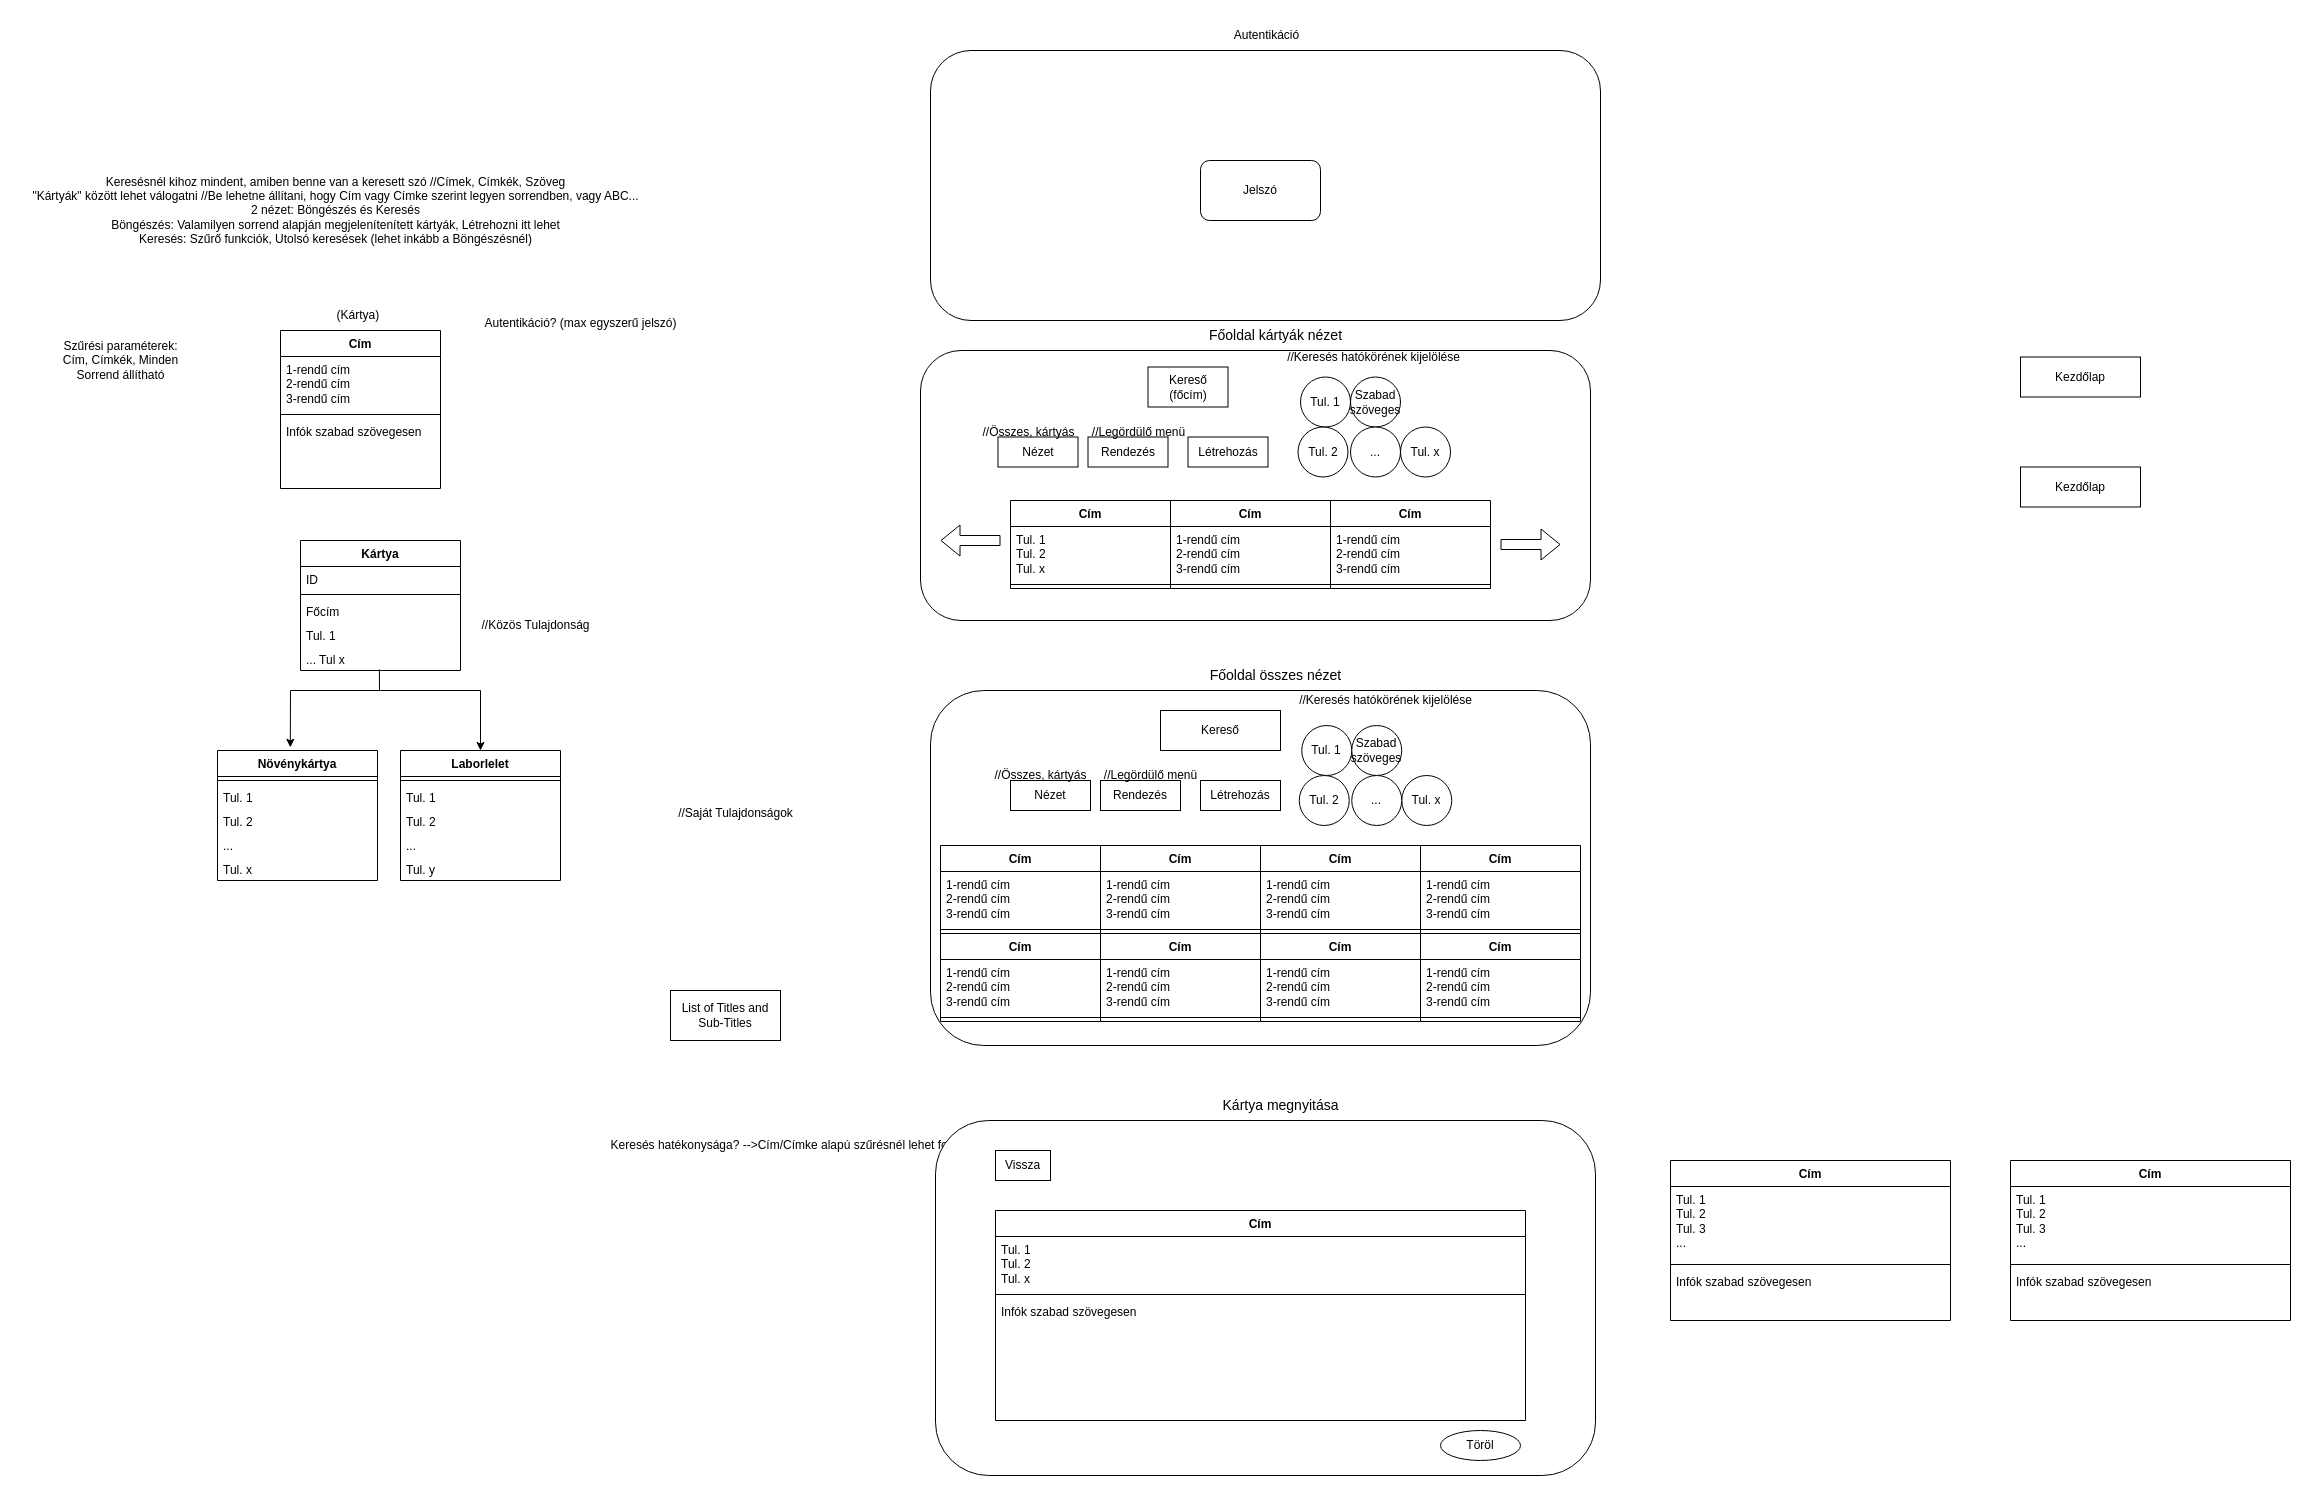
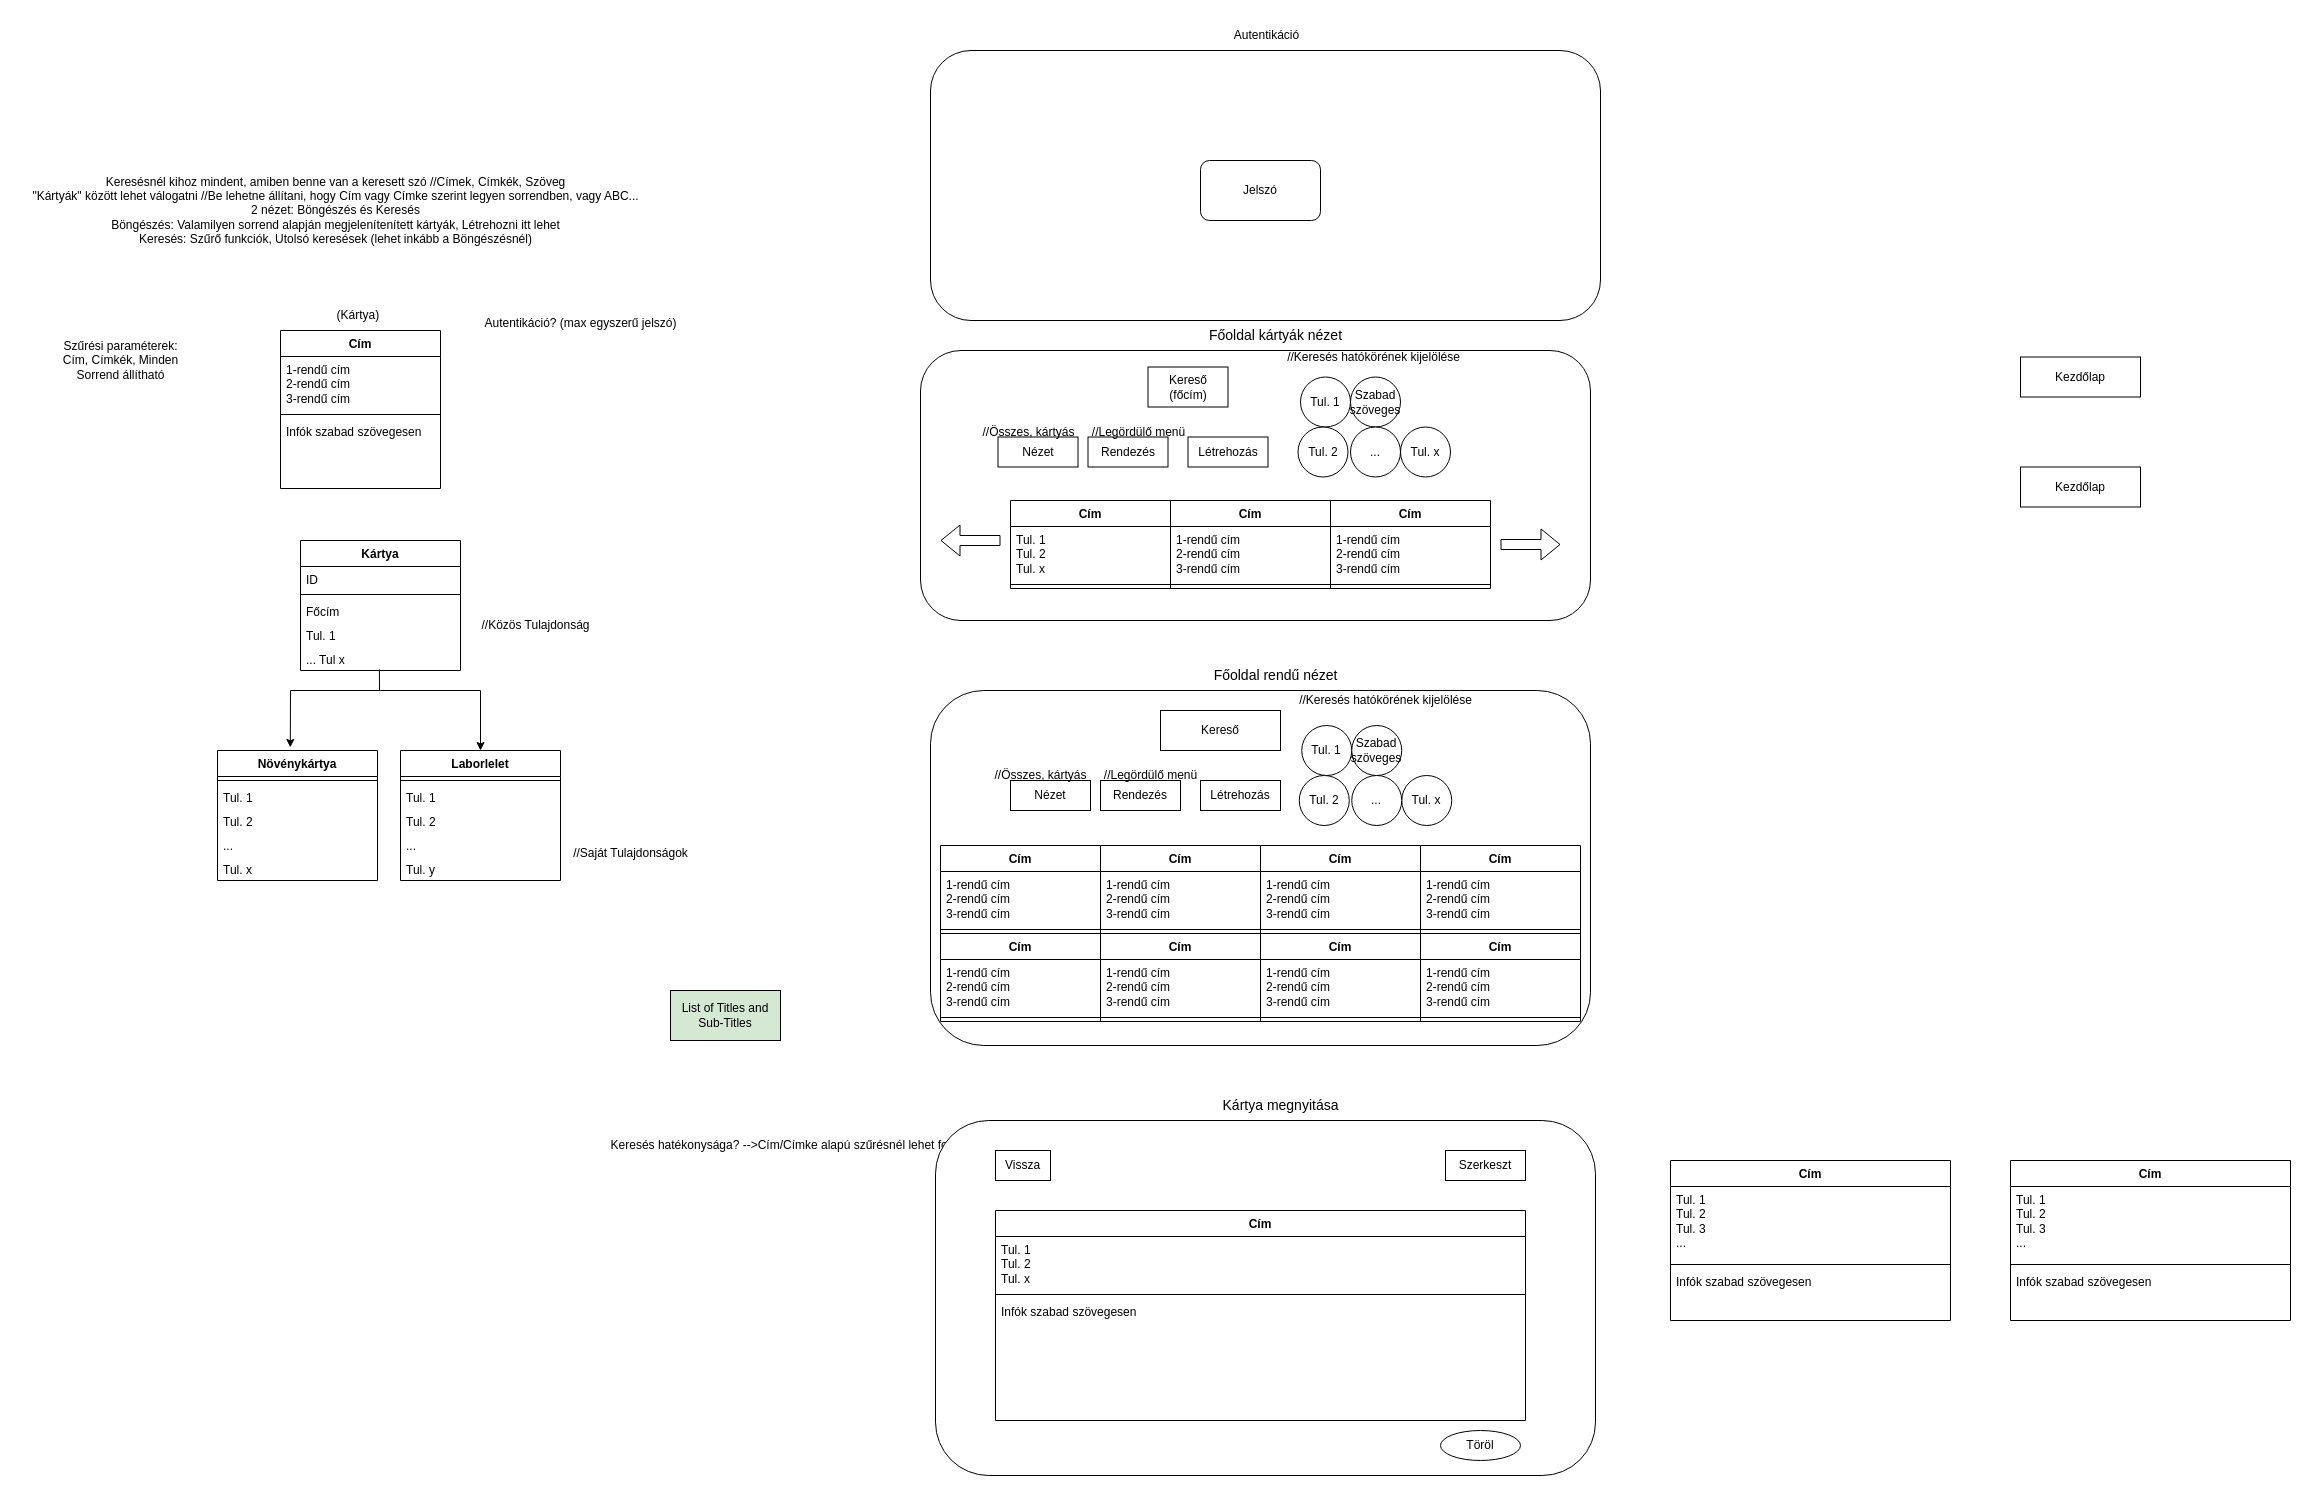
(1276, 676) -> (1276, 676)
(736, 814) -> (631, 854)
(726, 1016) -> (726, 1016)
none -> (1486, 1166)
